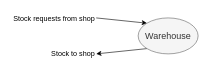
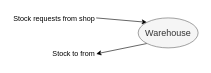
(168, 36) -> (168, 33)
(71, 54) -> (71, 54)
